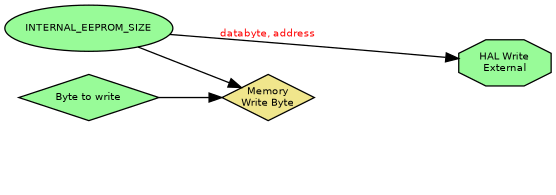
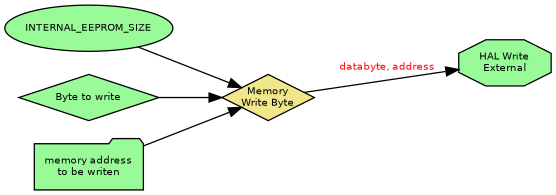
(308, 46) -> (375, 82)
none -> (89, 167)
